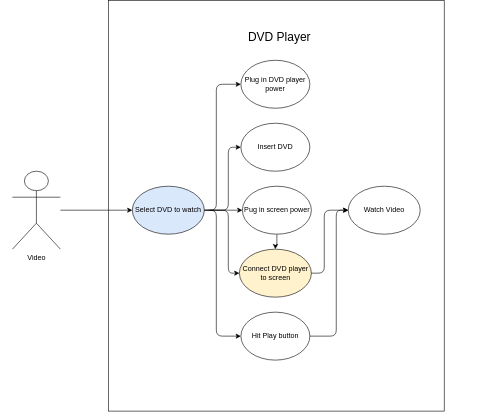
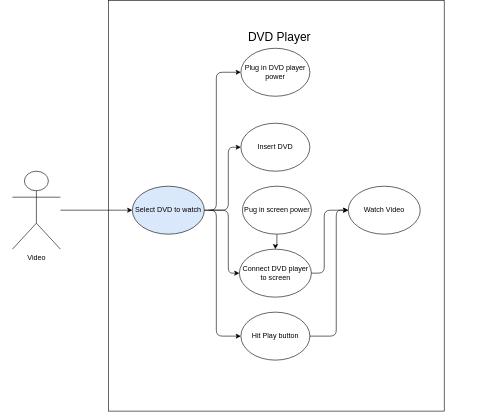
(275, 84) -> (275, 72)
(237, 210) -> none
(275, 273) -> (275, 273)
